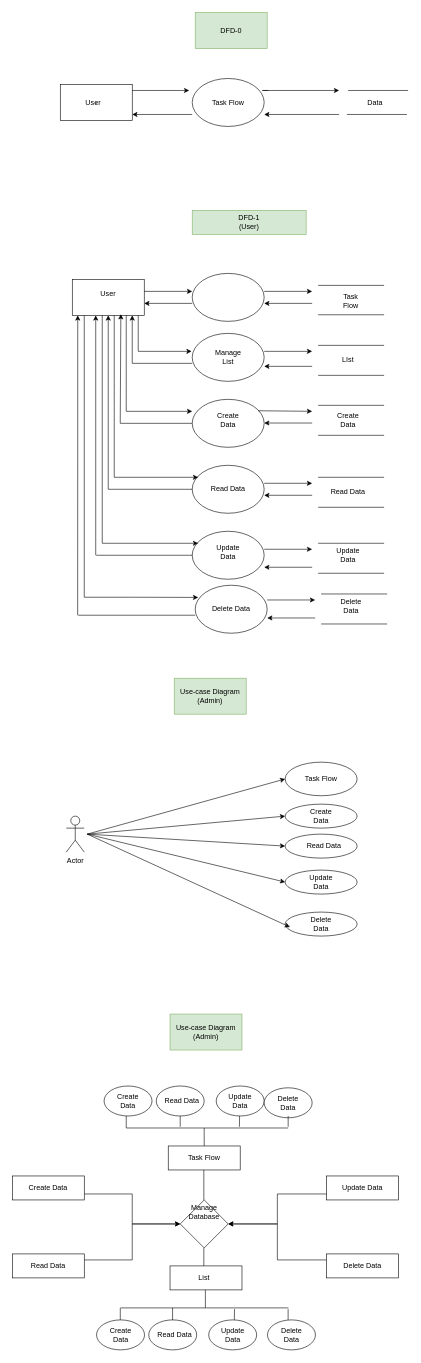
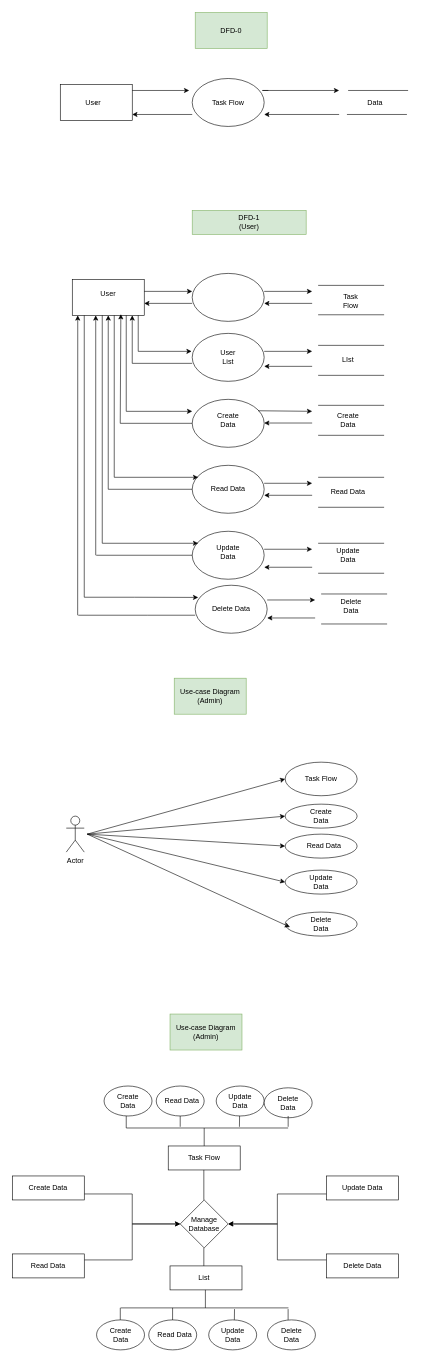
(228, 357) -> (228, 357)
(204, 1212) -> (204, 1224)
